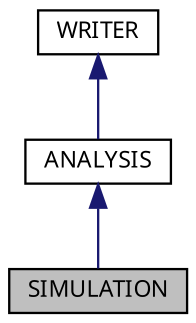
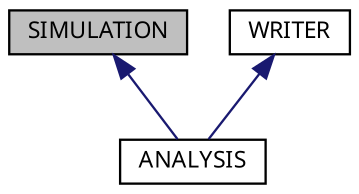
(98, 238) -> (153, 107)
